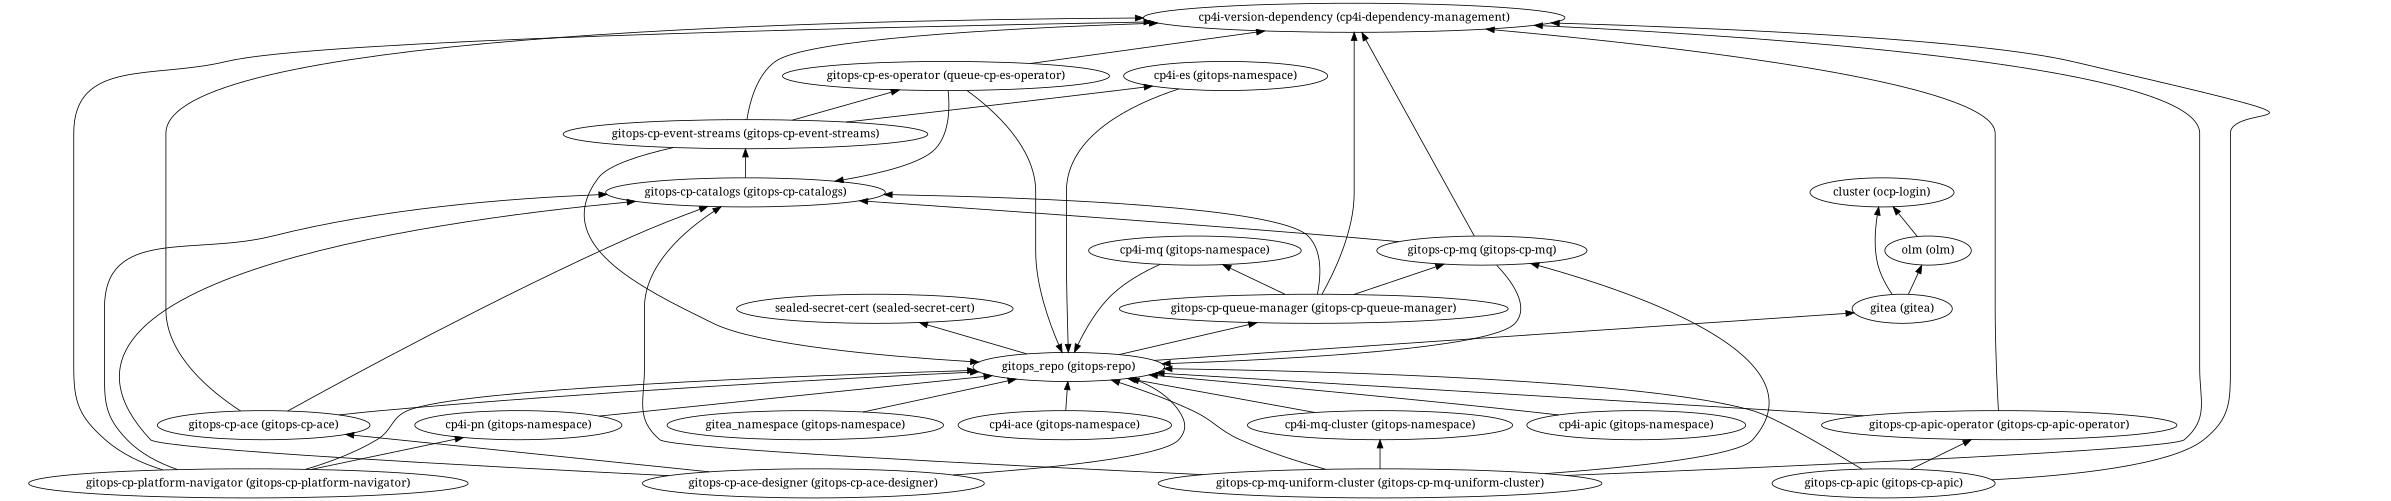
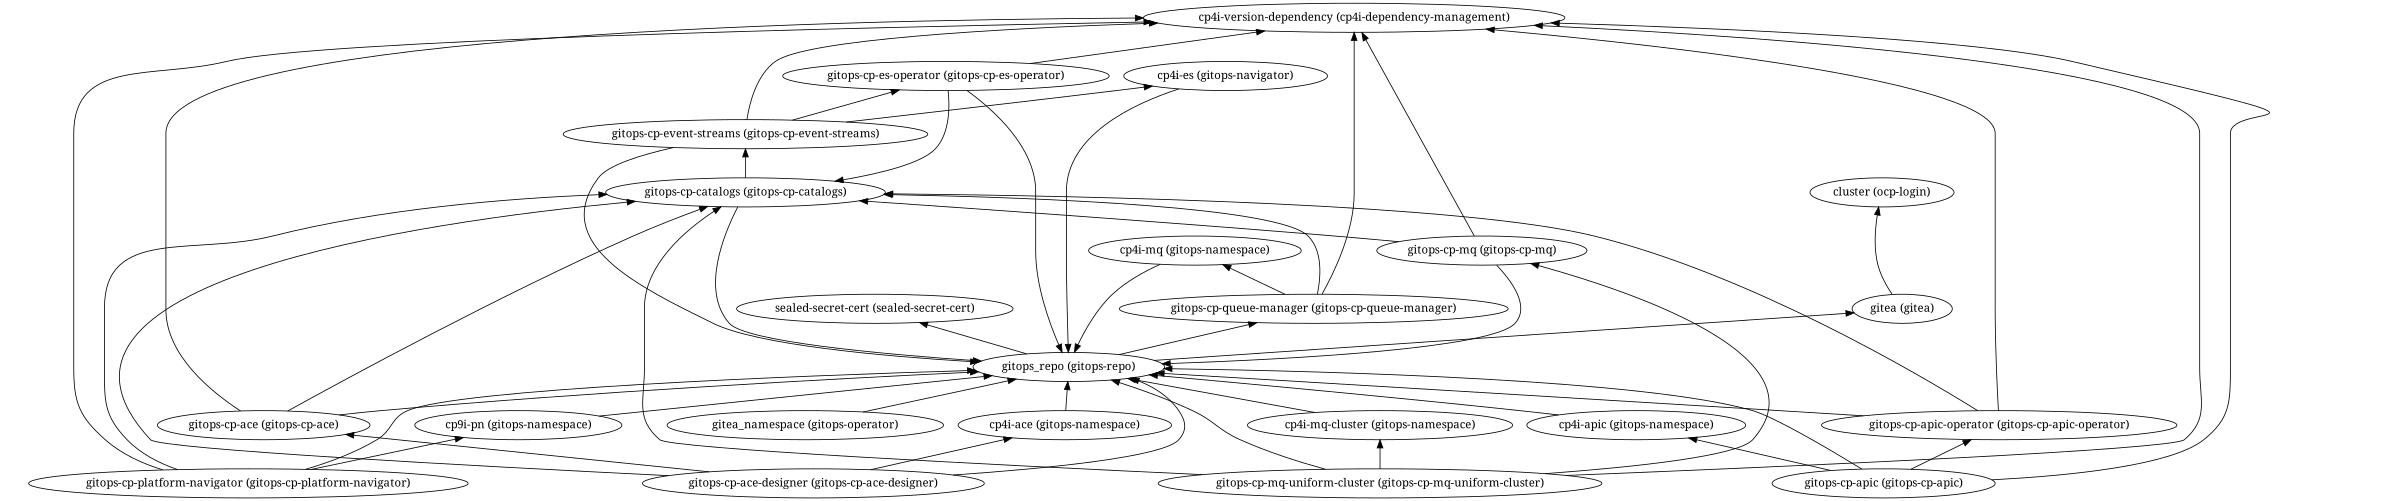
(946, 76) -> (946, 76)
(1226, 76) -> (1226, 76)
none -> (1456, 216)
(1928, 251) -> none
(1395, 281) -> none
none -> (728, 321)
(518, 425) -> (518, 425)
(805, 425) -> (805, 425)
none -> (937, 455)
none -> (1764, 455)
